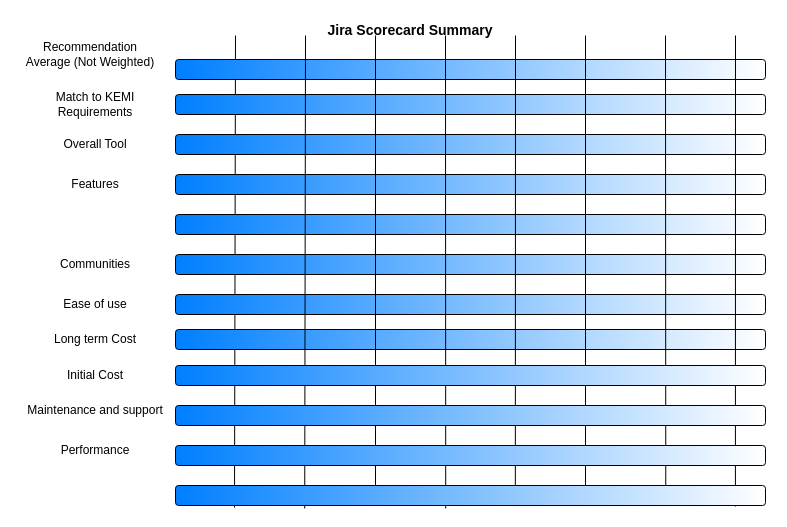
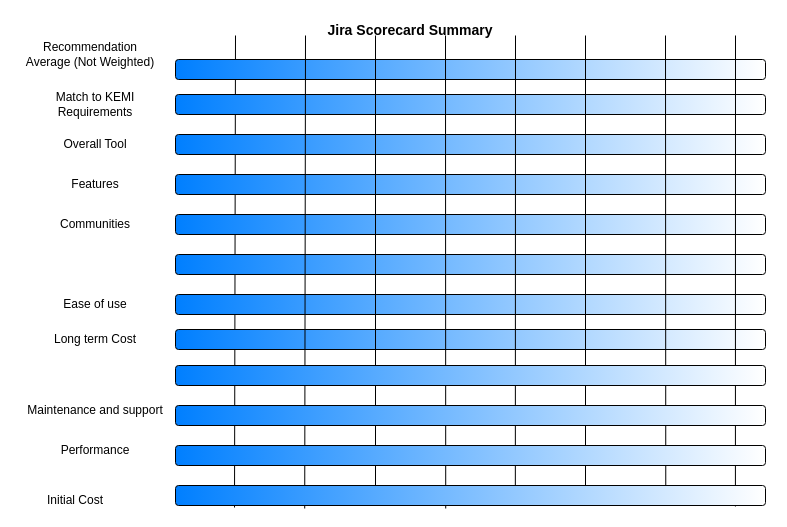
(96, 265) -> (96, 225)
(96, 376) -> (76, 501)
